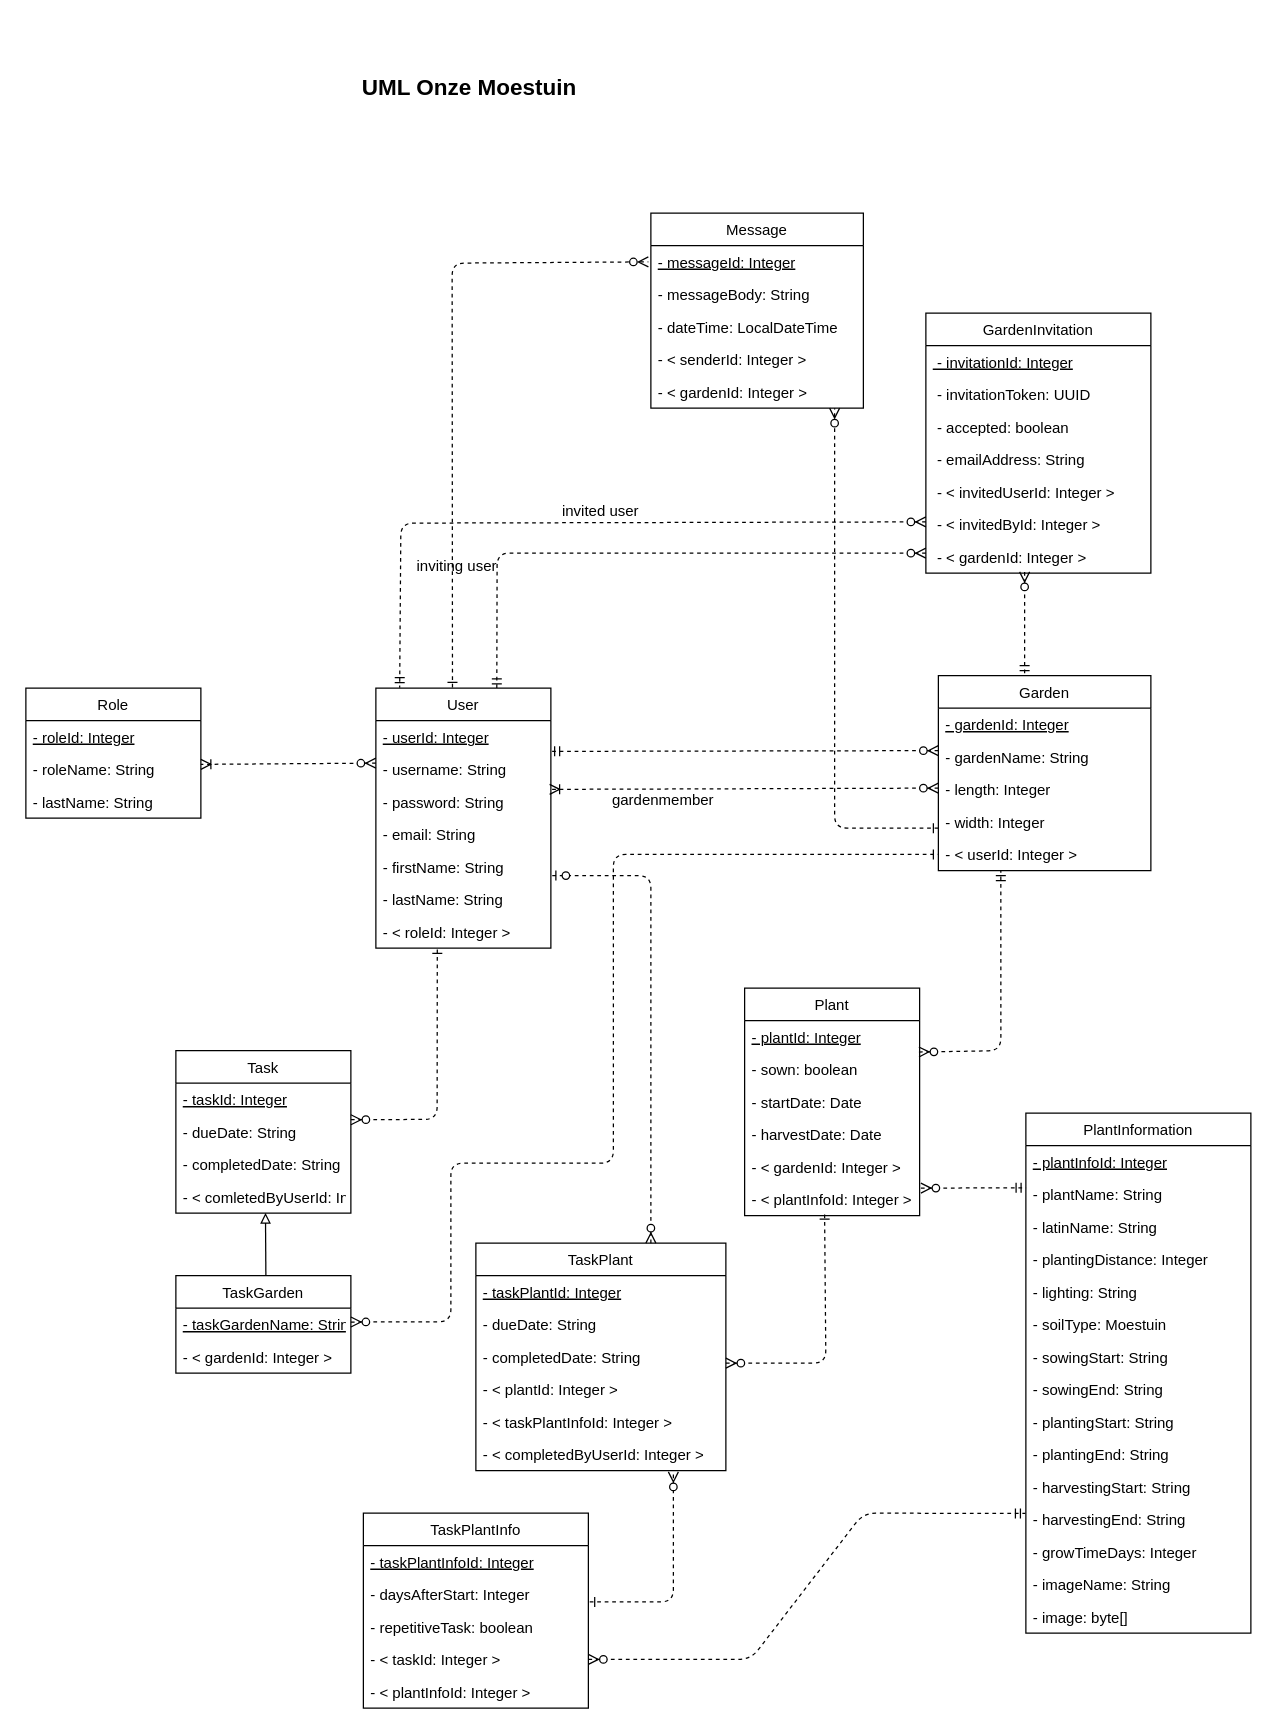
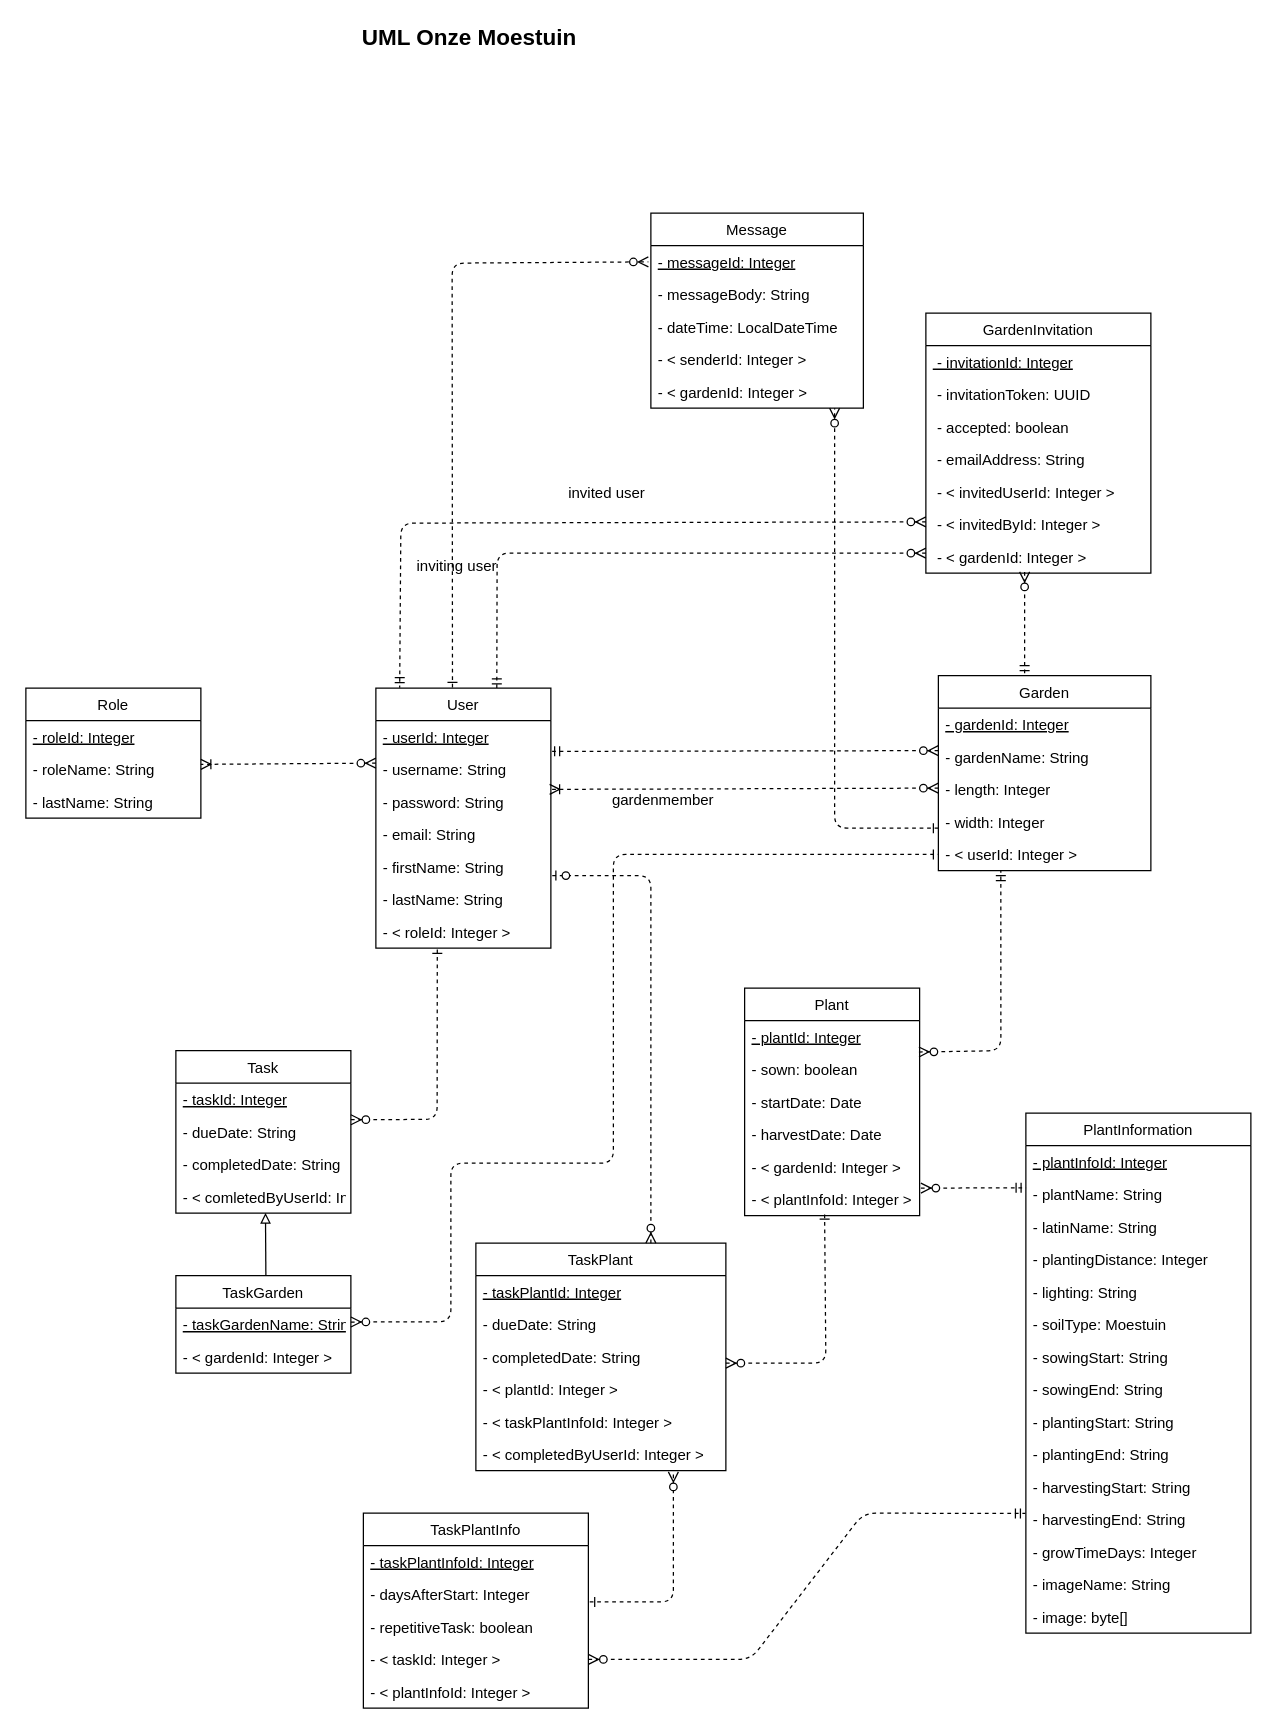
(469, 88) -> (469, 38)
(601, 512) -> (607, 493)
